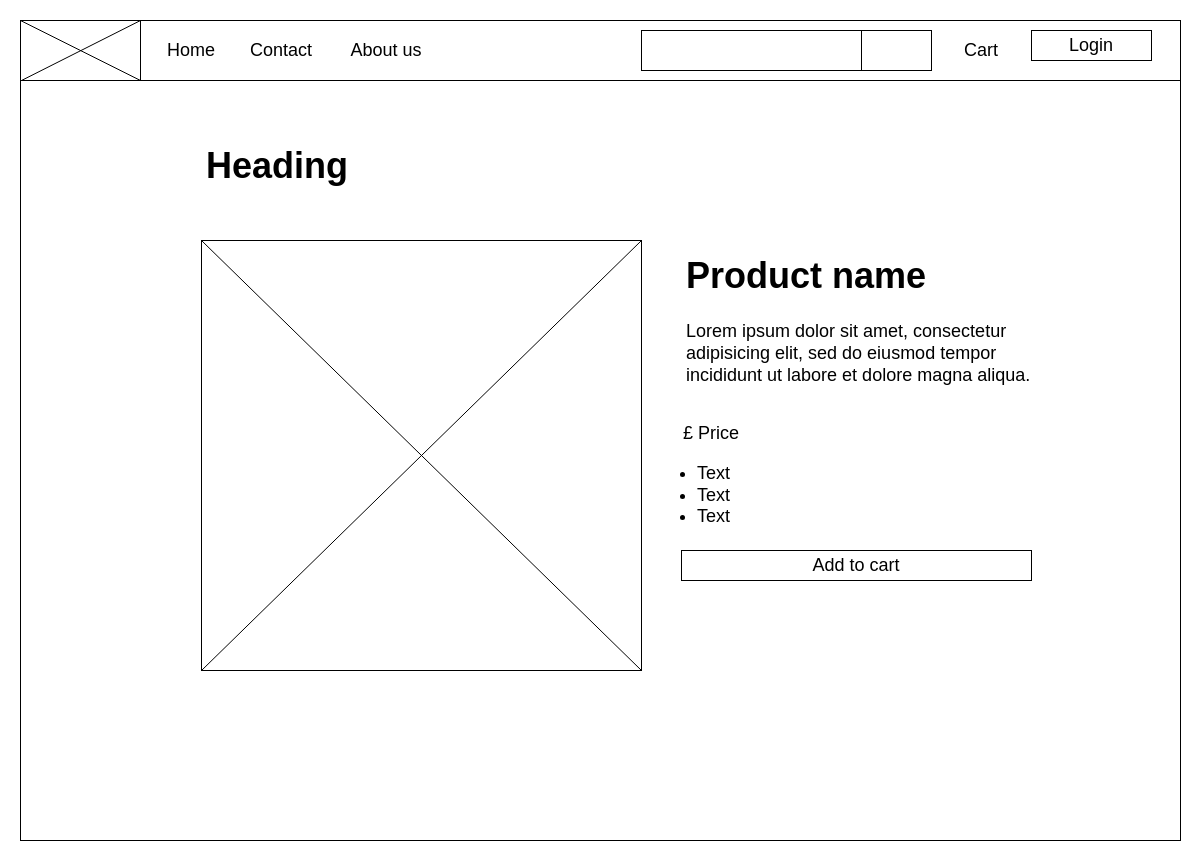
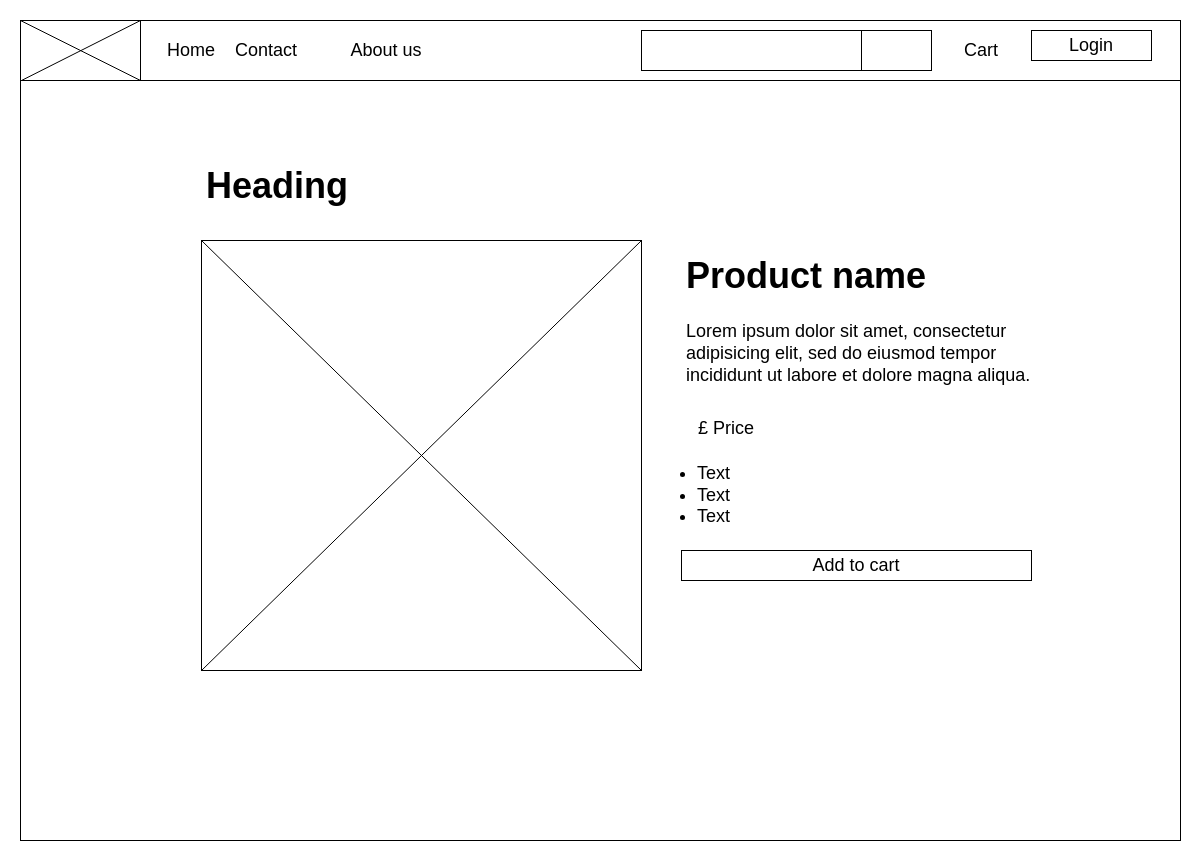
(282, 51) -> (267, 51)
(297, 166) -> (297, 186)
(712, 434) -> (727, 429)
